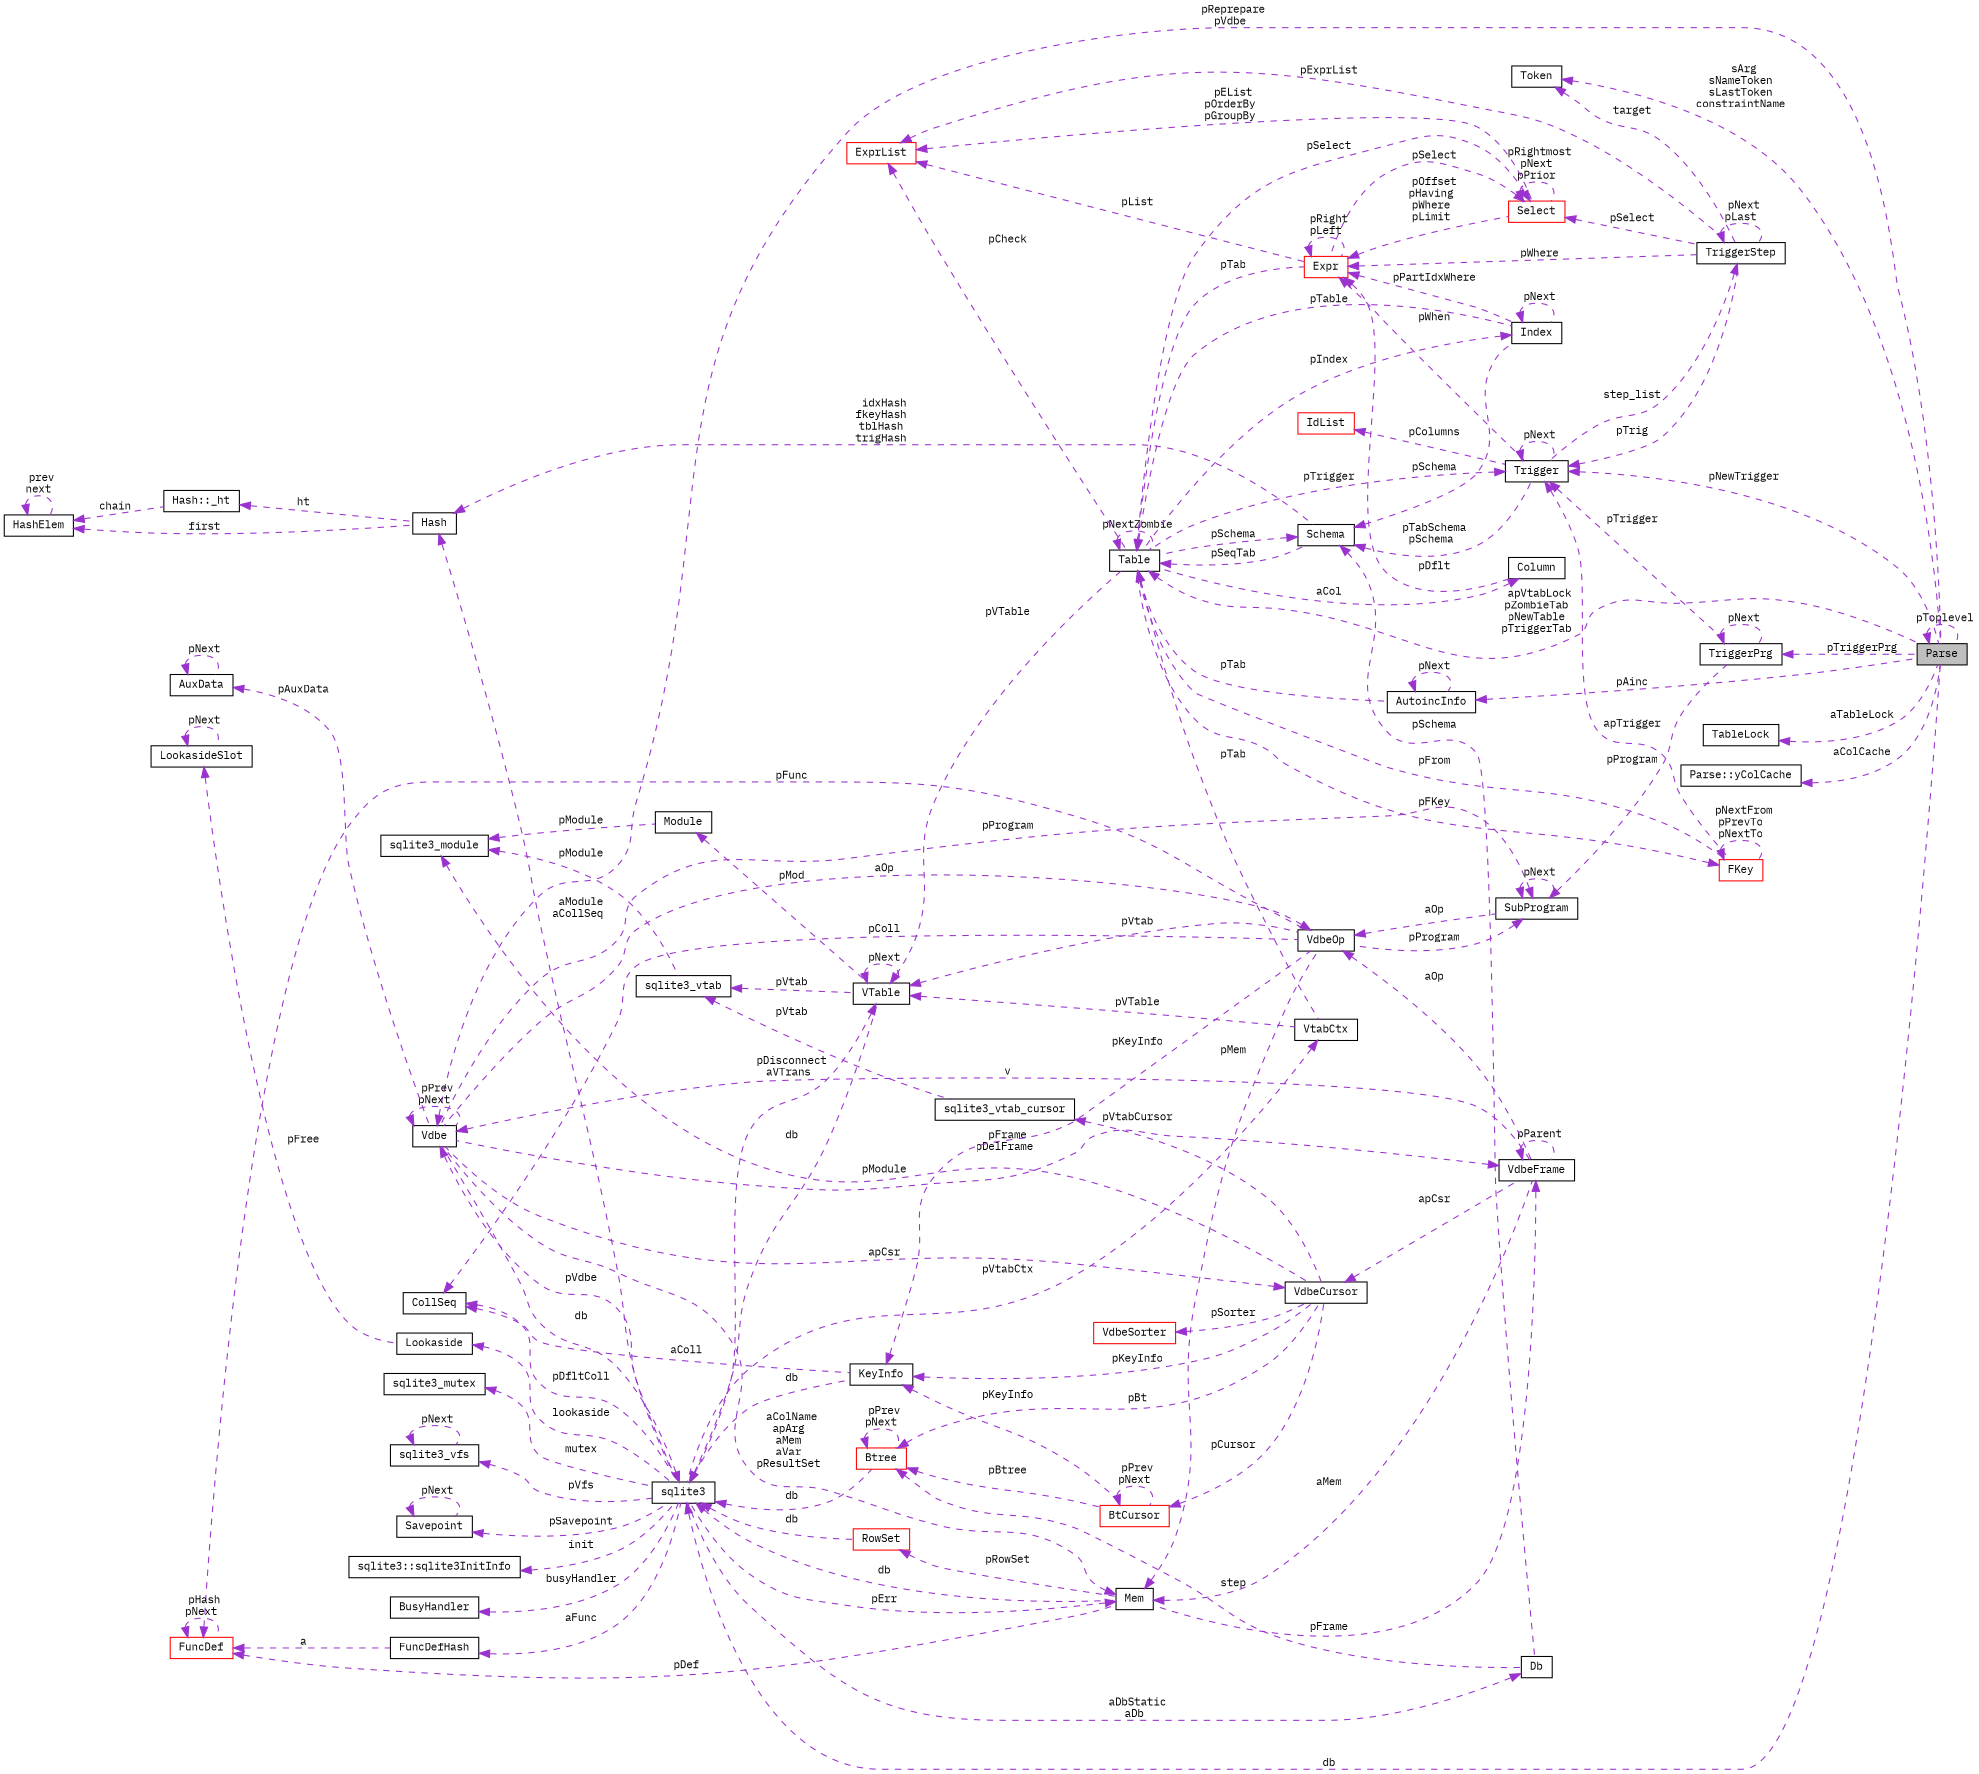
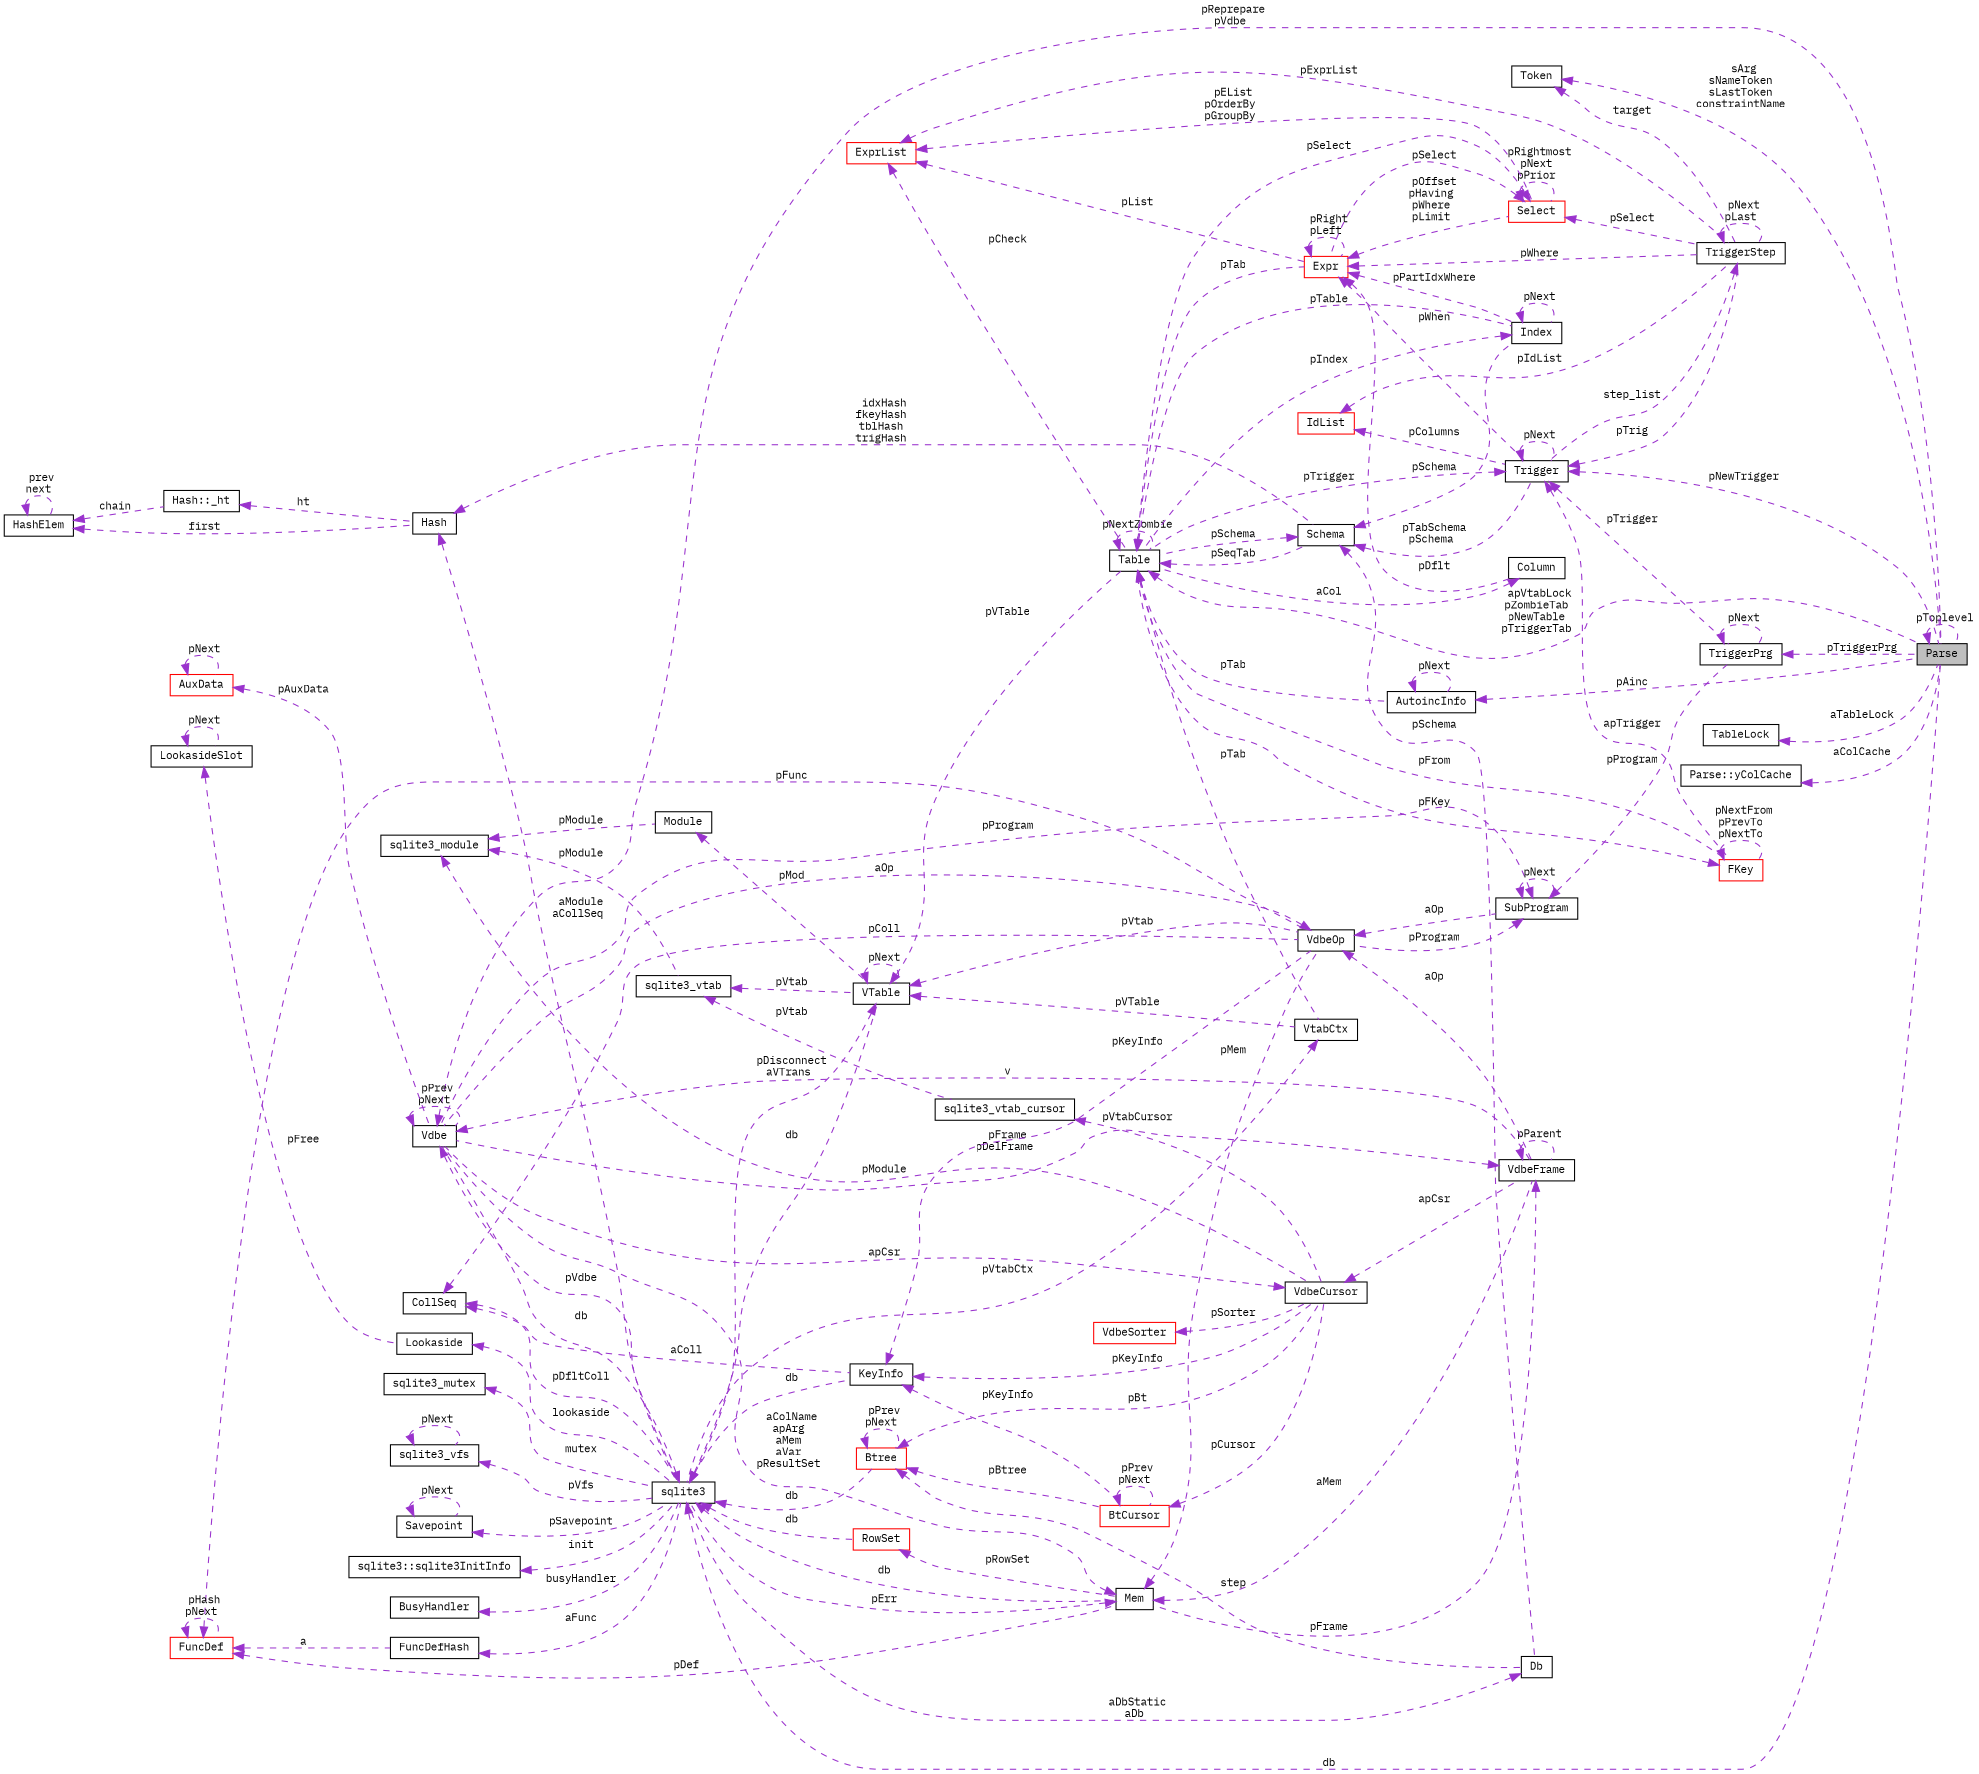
none -> (1552, 373)
(202, 685) -> (202, 685)
